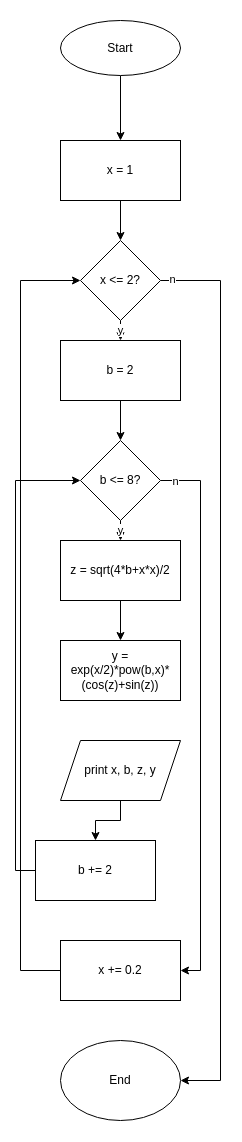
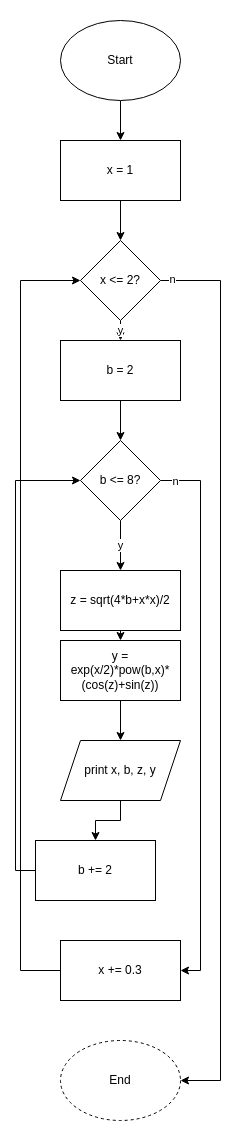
(121, 48) -> (121, 61)
(121, 571) -> (121, 601)
none -> (121, 717)
(121, 971) -> (121, 971)
(121, 1081) -> (121, 1081)
